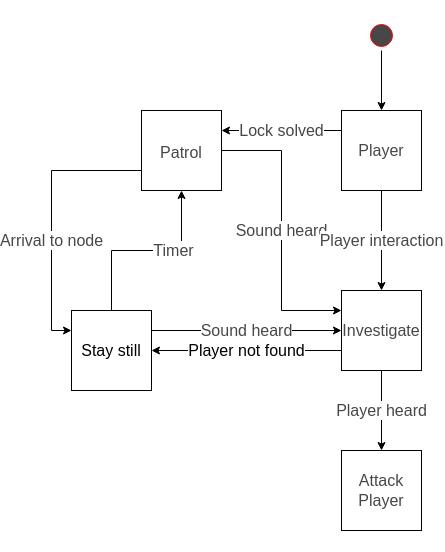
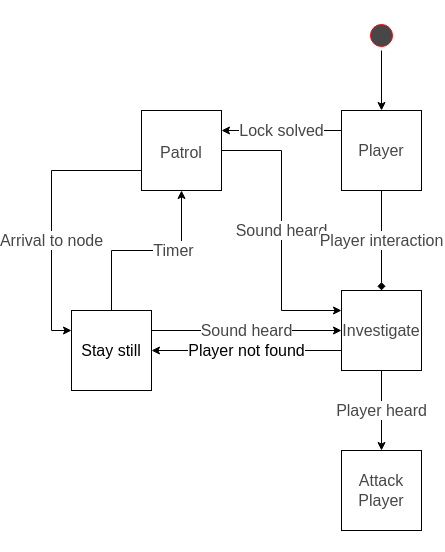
(382, 282) -> (382, 281)
